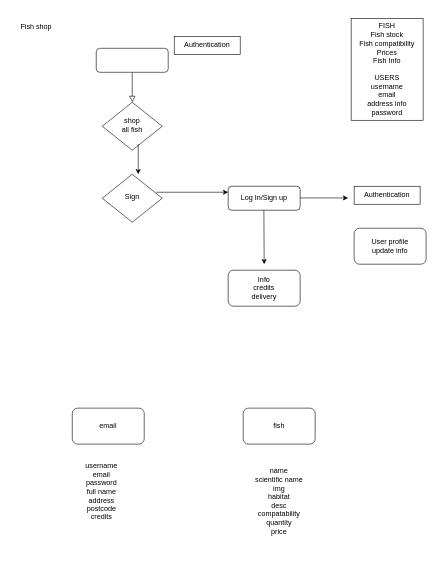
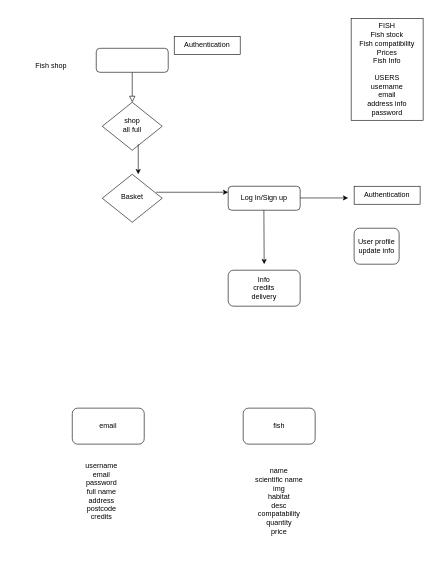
(36, 27) -> (51, 66)
(132, 125) -> (132, 125)
(132, 197) -> (132, 197)
(390, 246) -> (377, 246)
